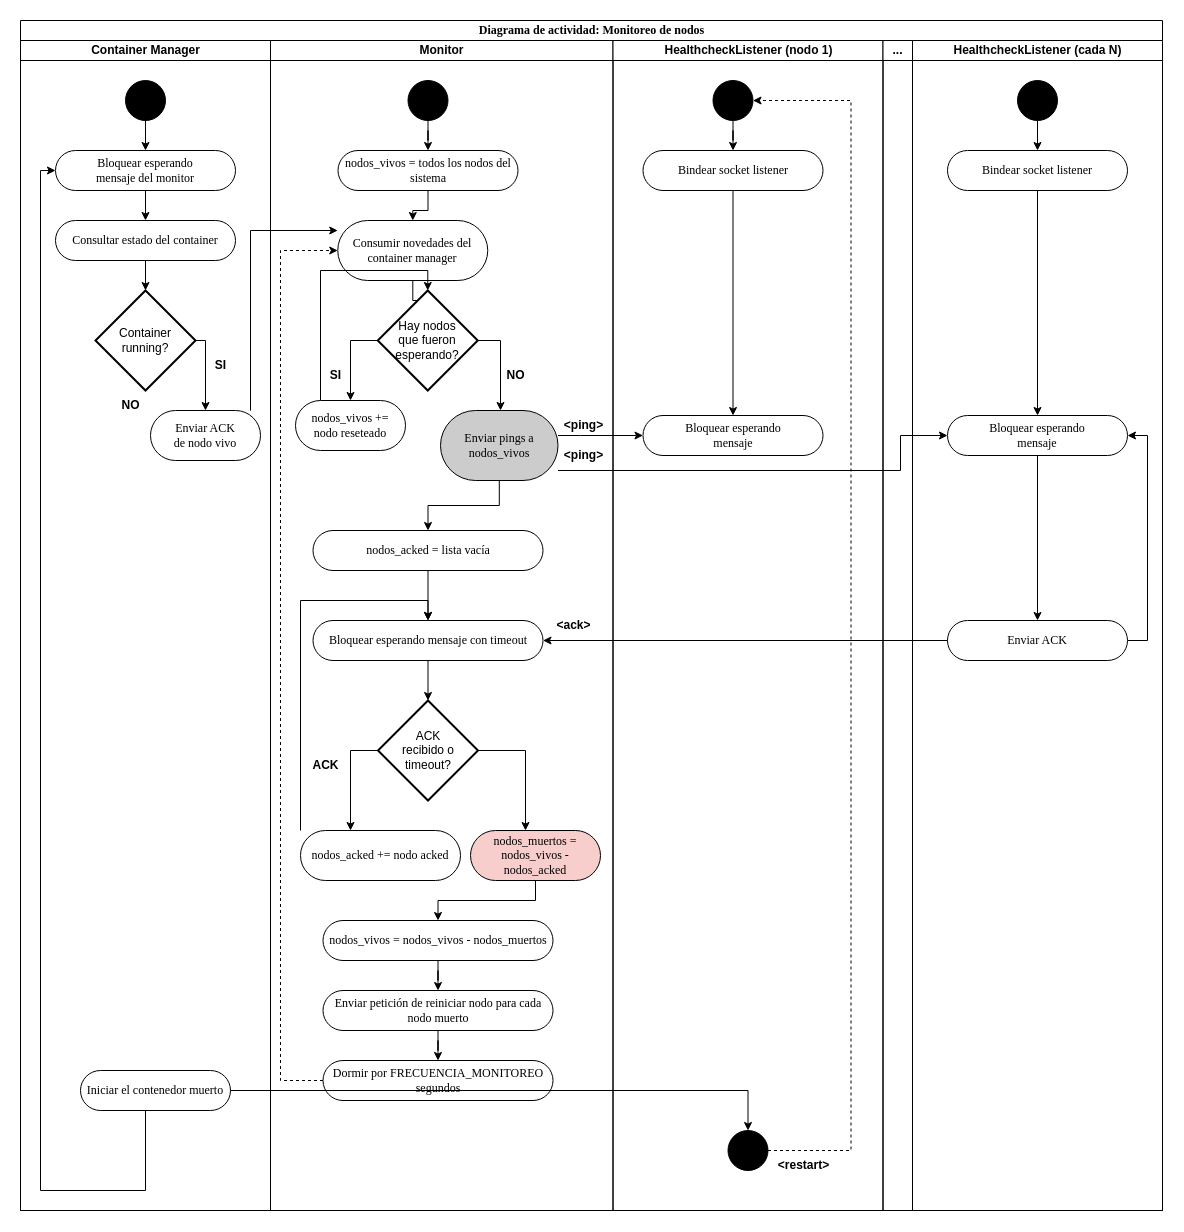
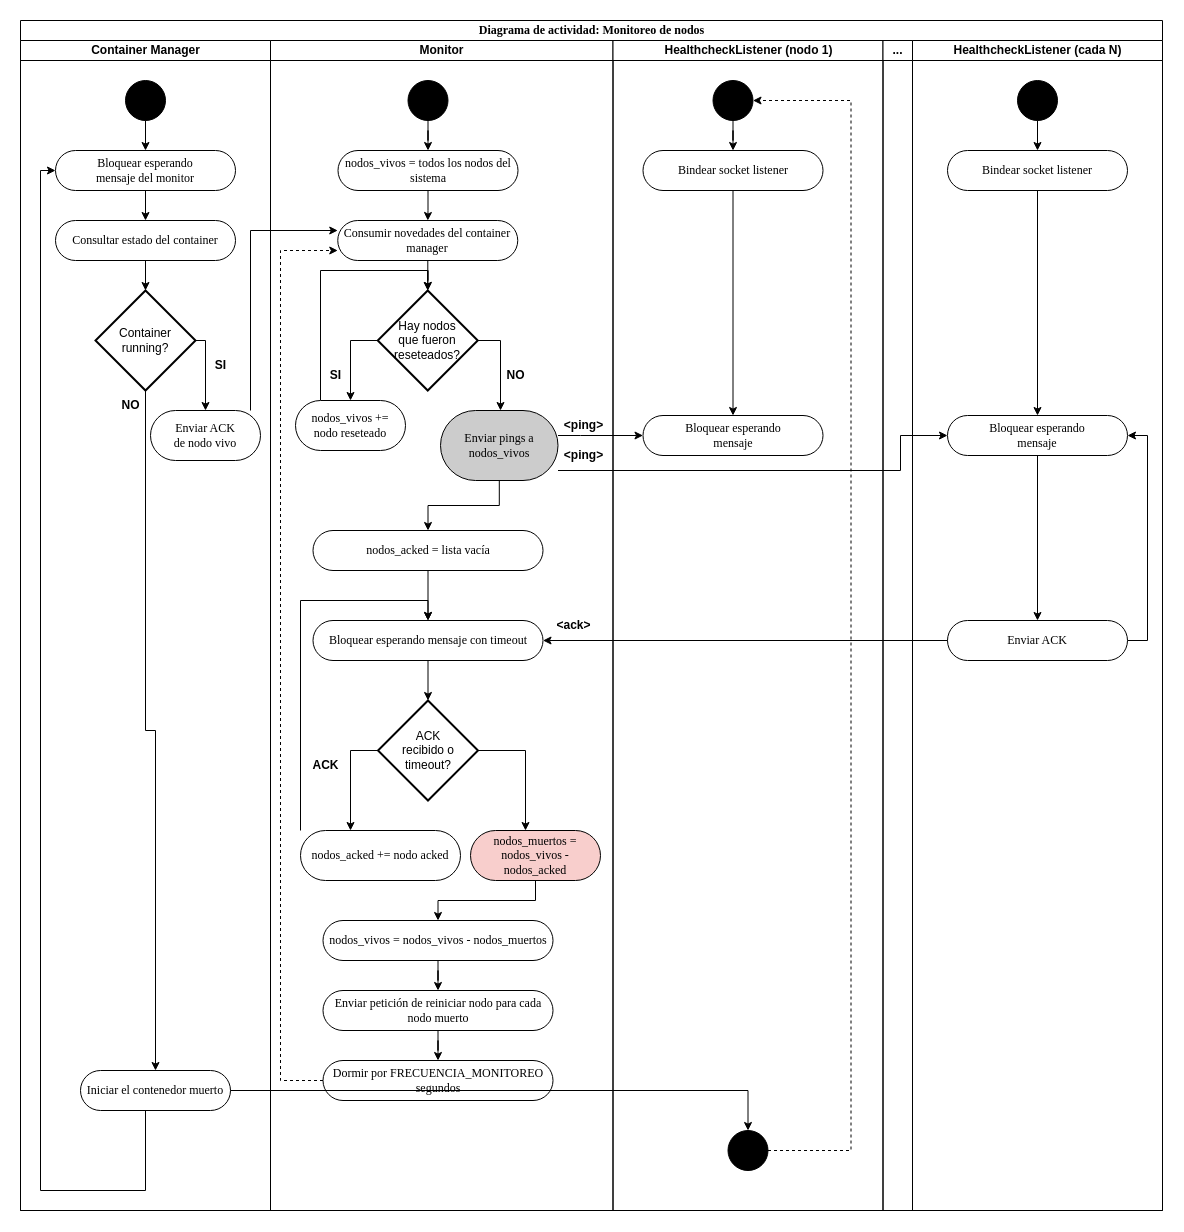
(413, 251) -> (428, 241)
(428, 341) -> (428, 341)
none -> (147, 731)
(803, 1166) -> none
